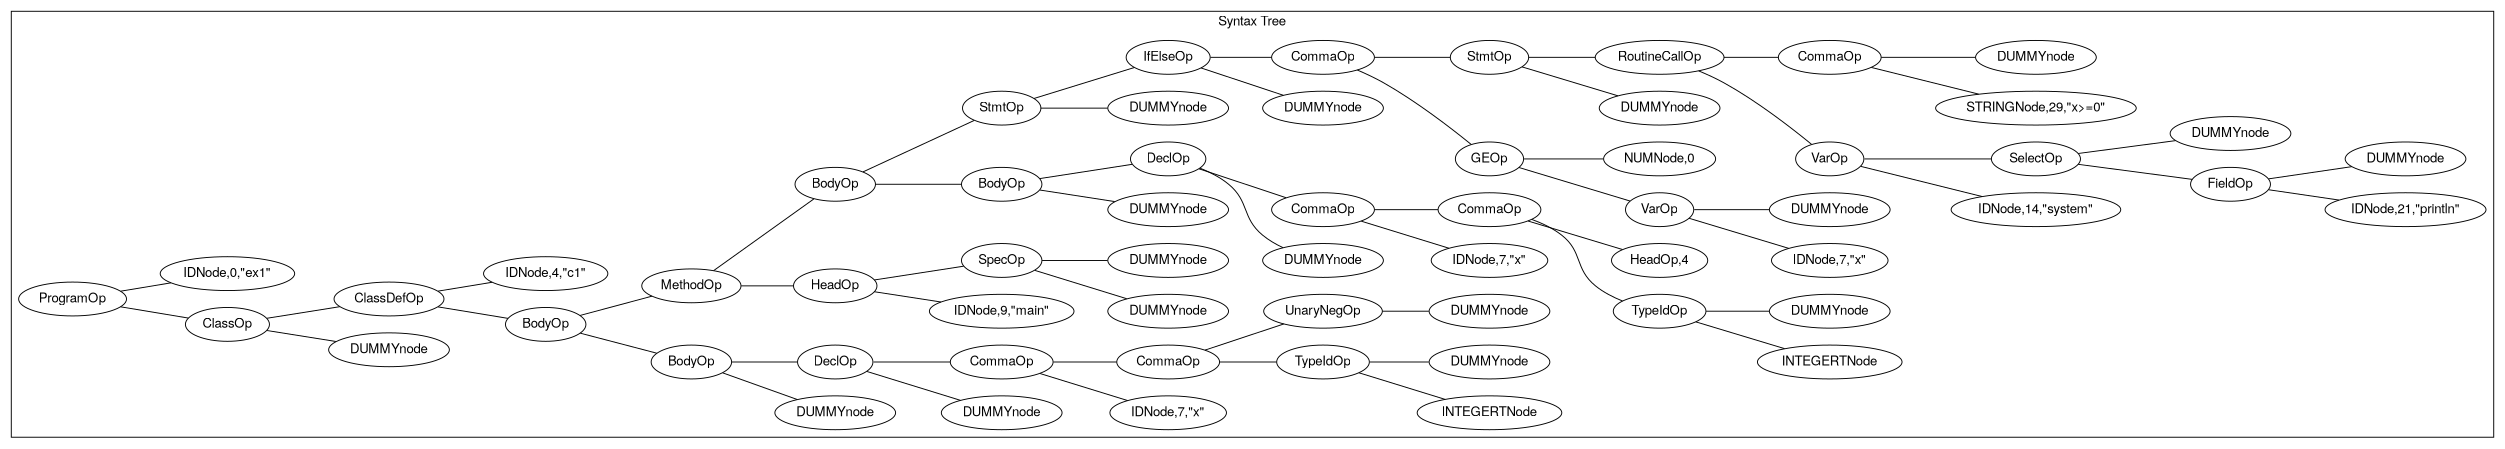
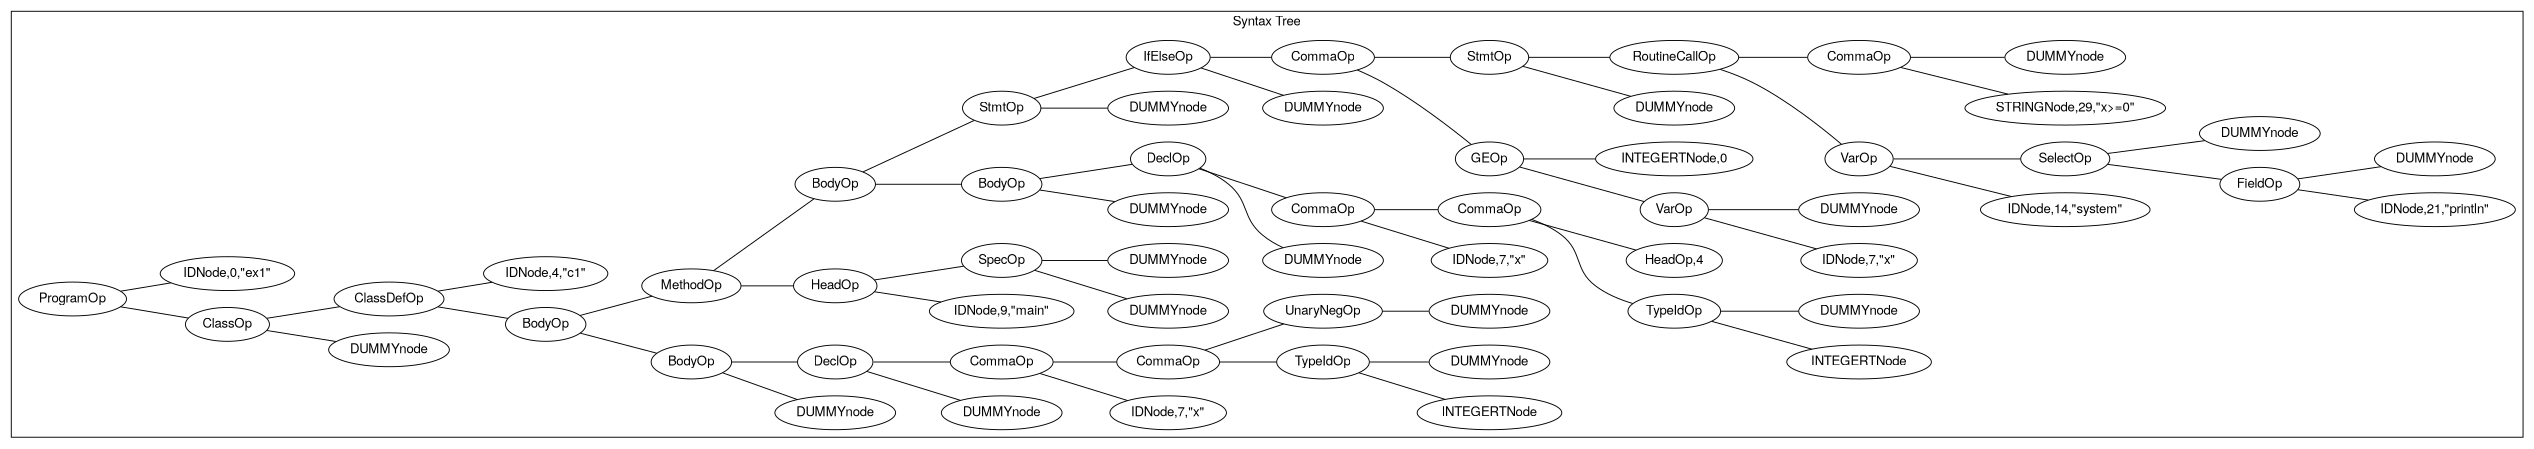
(1660, 159) -> (1674, 159)
